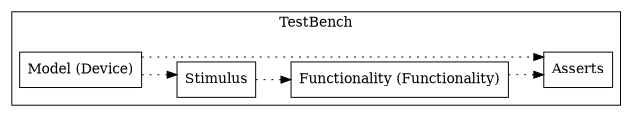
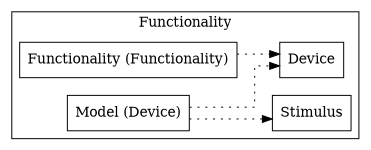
(316, 23) -> (185, 23)
(578, 70) -> (312, 60)
(268, 80) -> none
